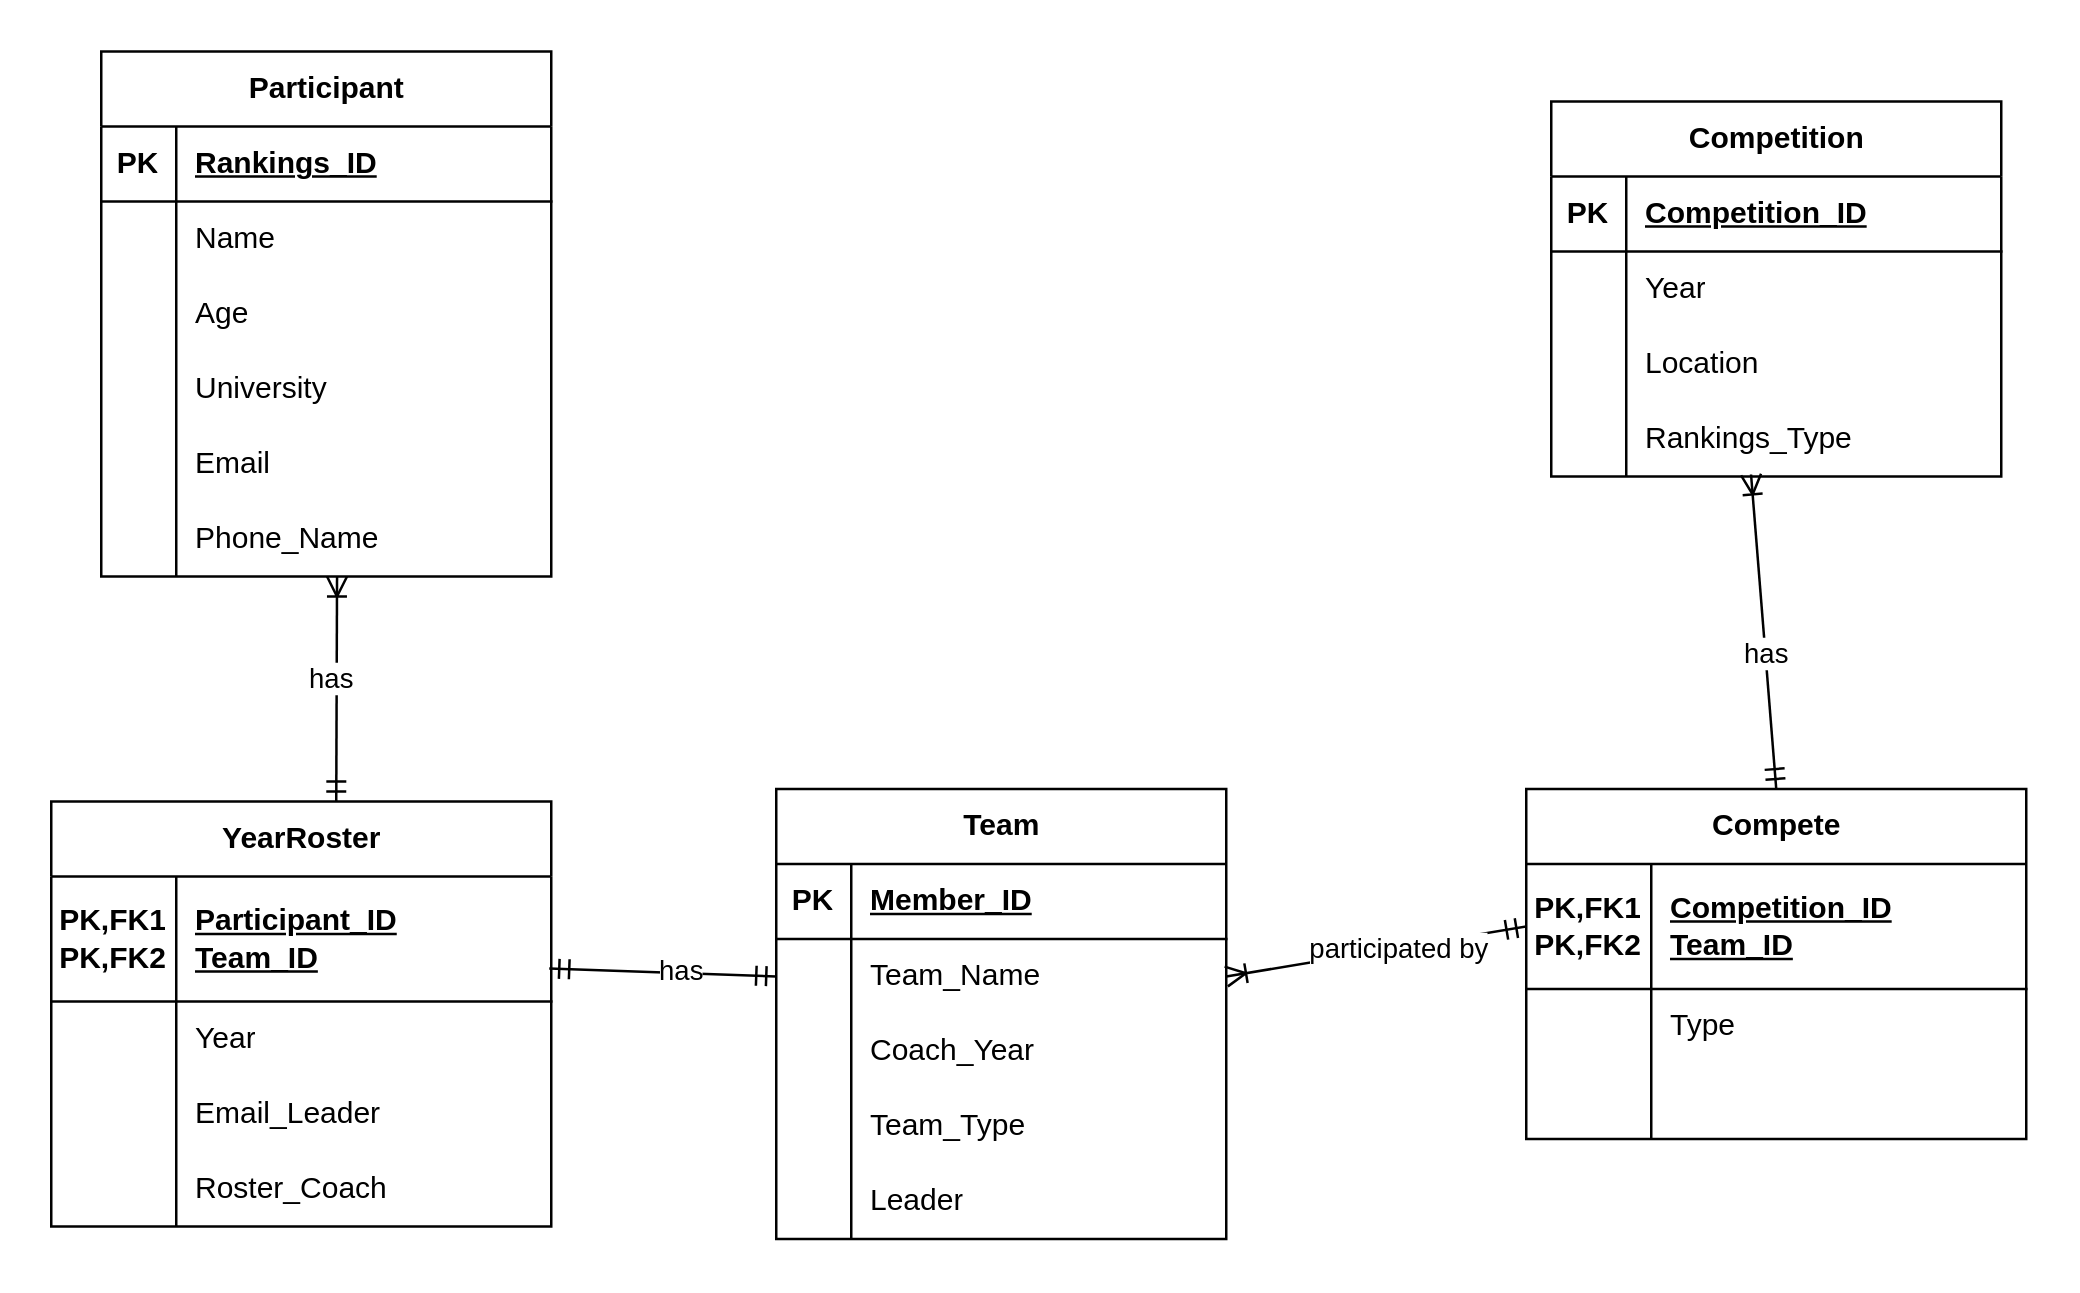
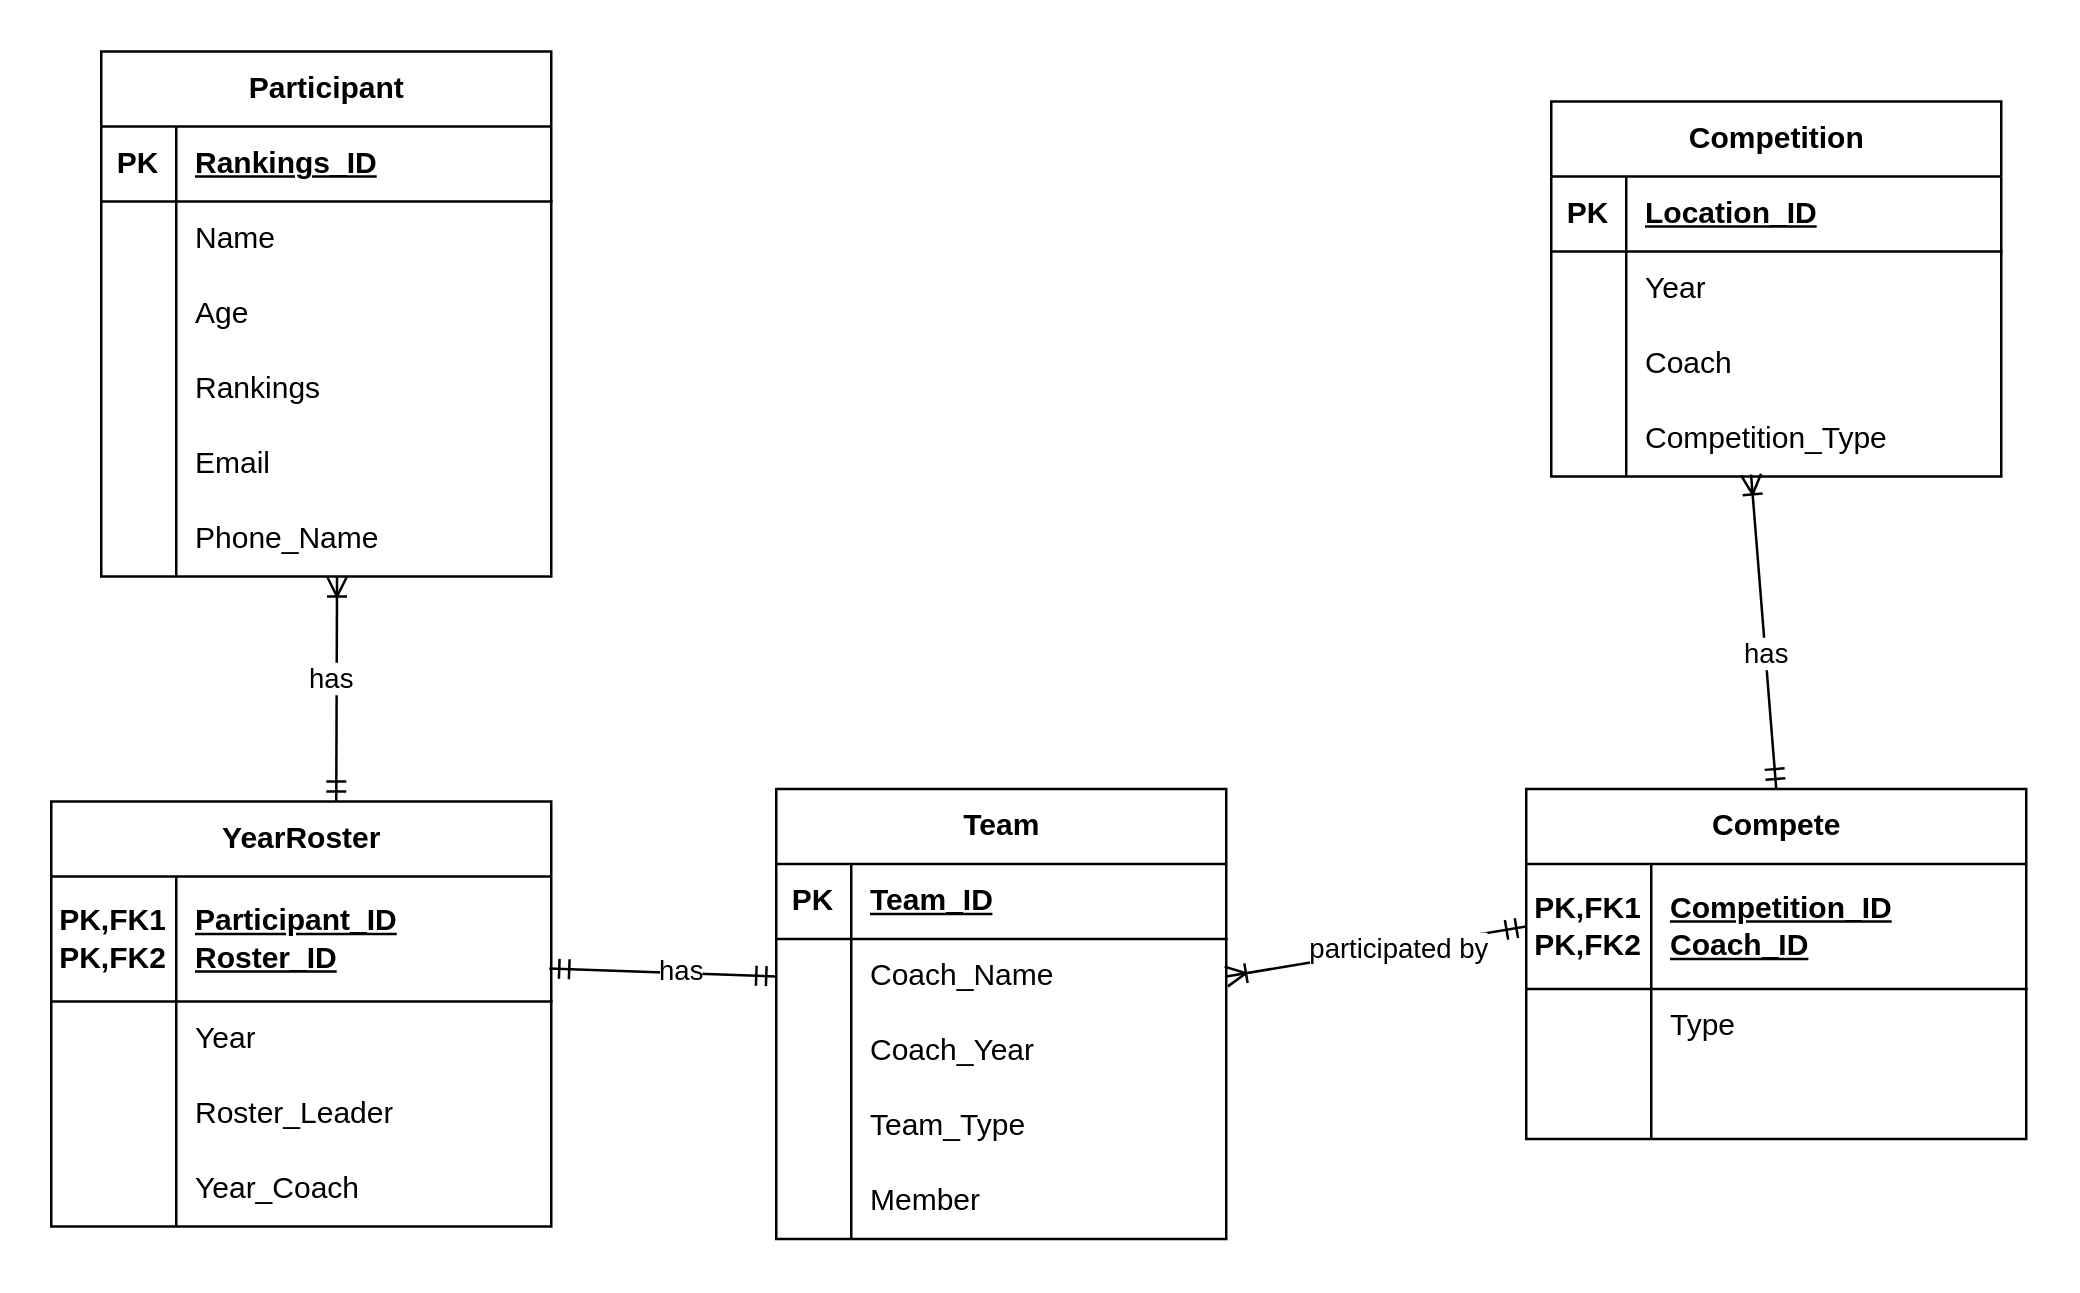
(1756, 214) -> (1735, 214)
(1710, 364) -> (1688, 364)
(272, 389) -> (260, 389)
(1752, 439) -> (1773, 439)
(947, 901) -> (930, 901)
(1781, 926) -> (1781, 926)
(306, 939) -> (306, 939)
(947, 976) -> (955, 976)
(289, 1114) -> (305, 1114)
(297, 1189) -> (280, 1189)
(922, 1201) -> (922, 1201)
